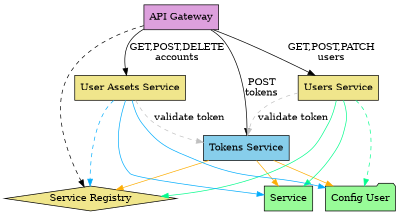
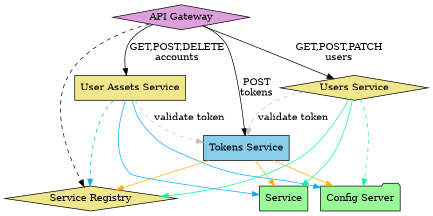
(181, 17) -> (181, 17)
(338, 88) -> (354, 88)
(360, 199) -> (360, 199)
